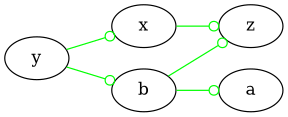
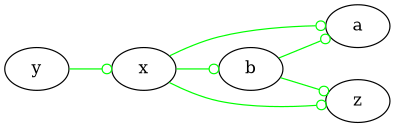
none -> (241, 32)
(86, 73) -> (193, 69)
